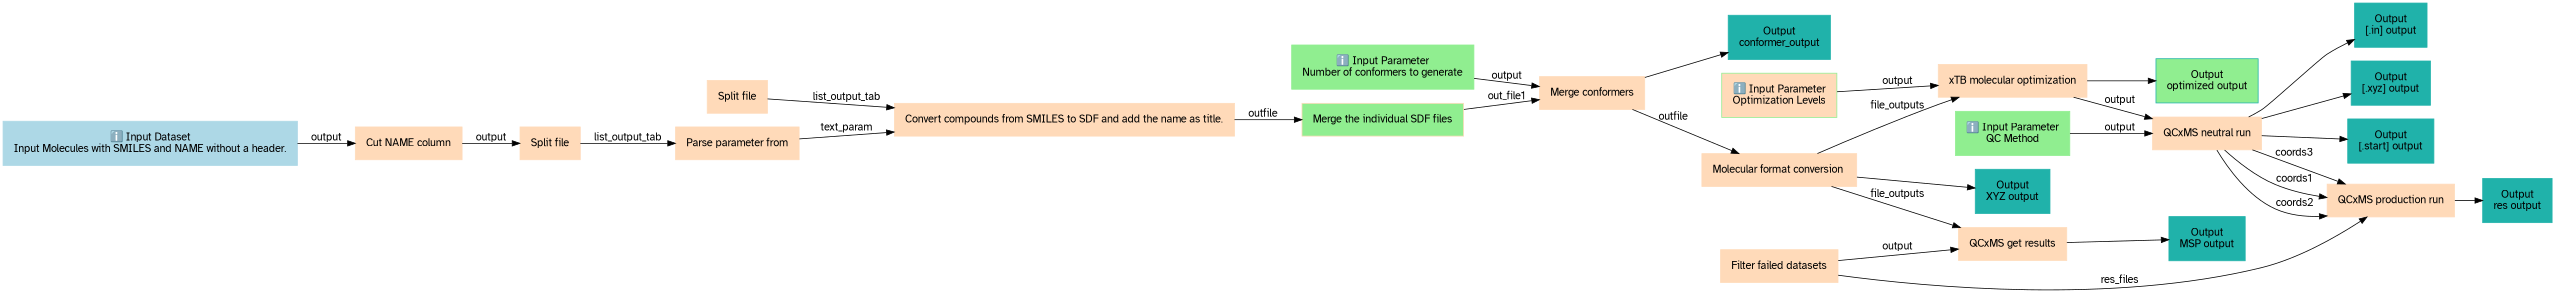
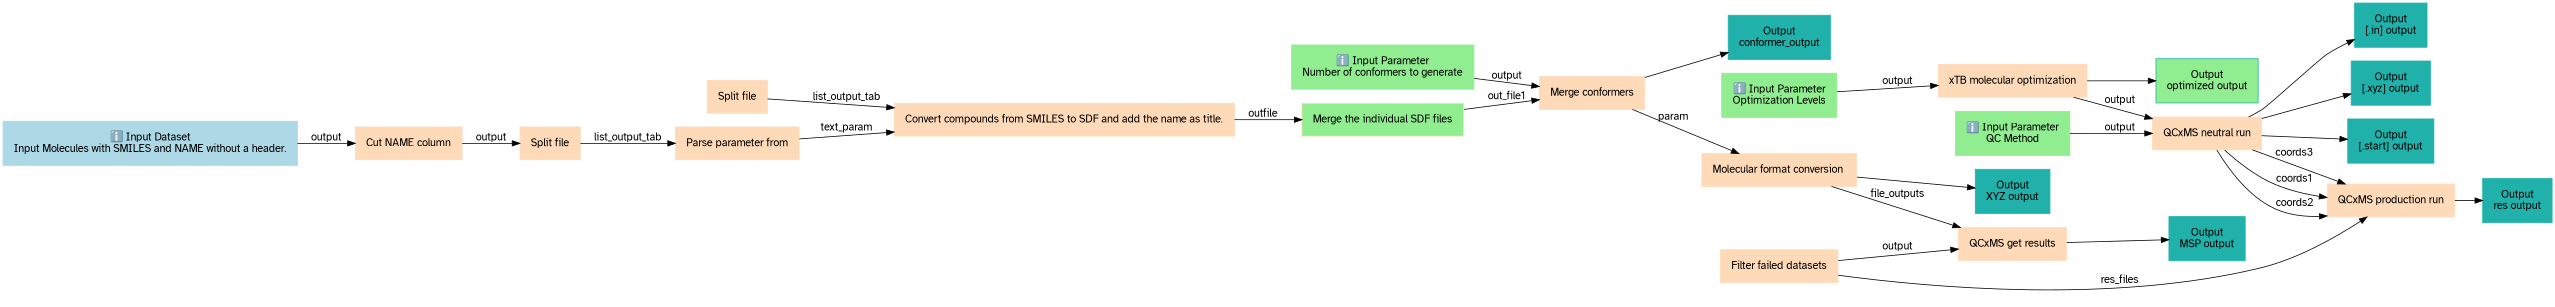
(1779, 95) -> (1779, 95)
(1673, 117) -> (1673, 117)
(1884, 125) -> none
